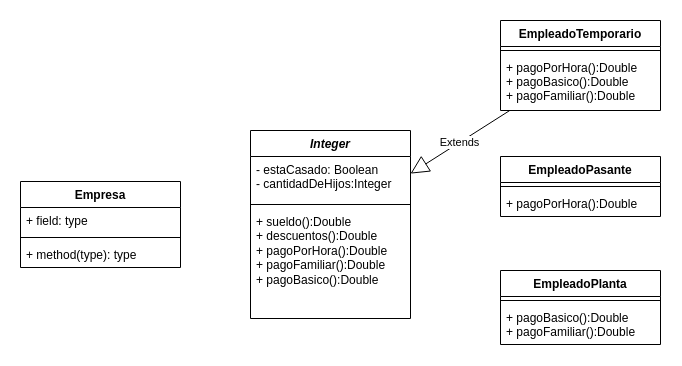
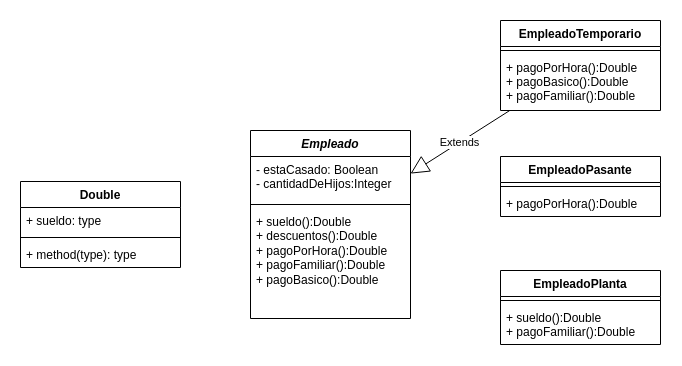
(330, 144) -> (330, 144)
(100, 195) -> (100, 195)
(62, 221) -> (67, 221)
(570, 318) -> (557, 318)
